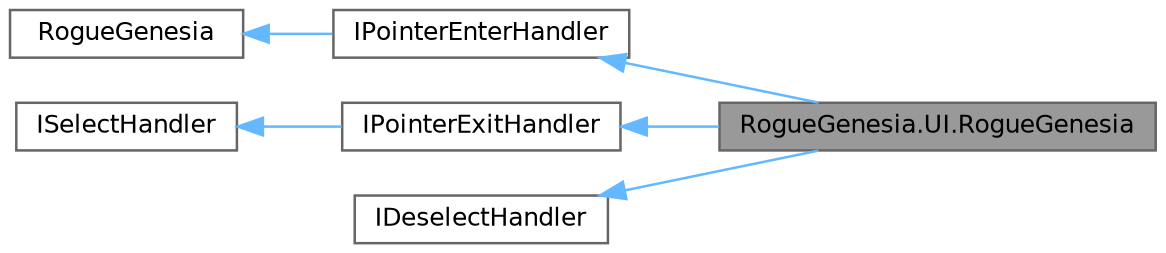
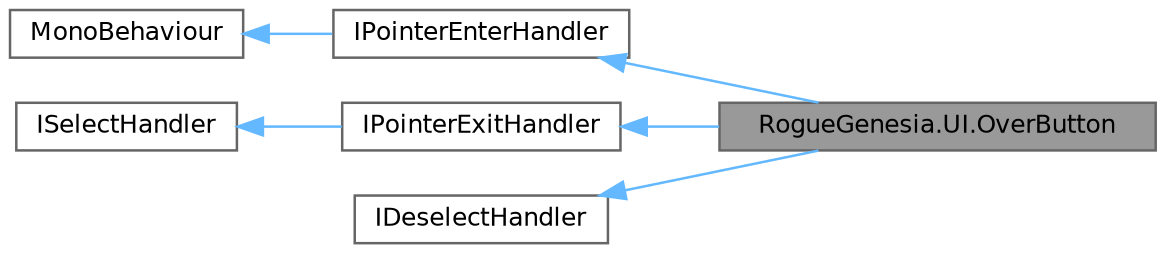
(127, 34) -> (127, 34)
(938, 127) -> (938, 127)
